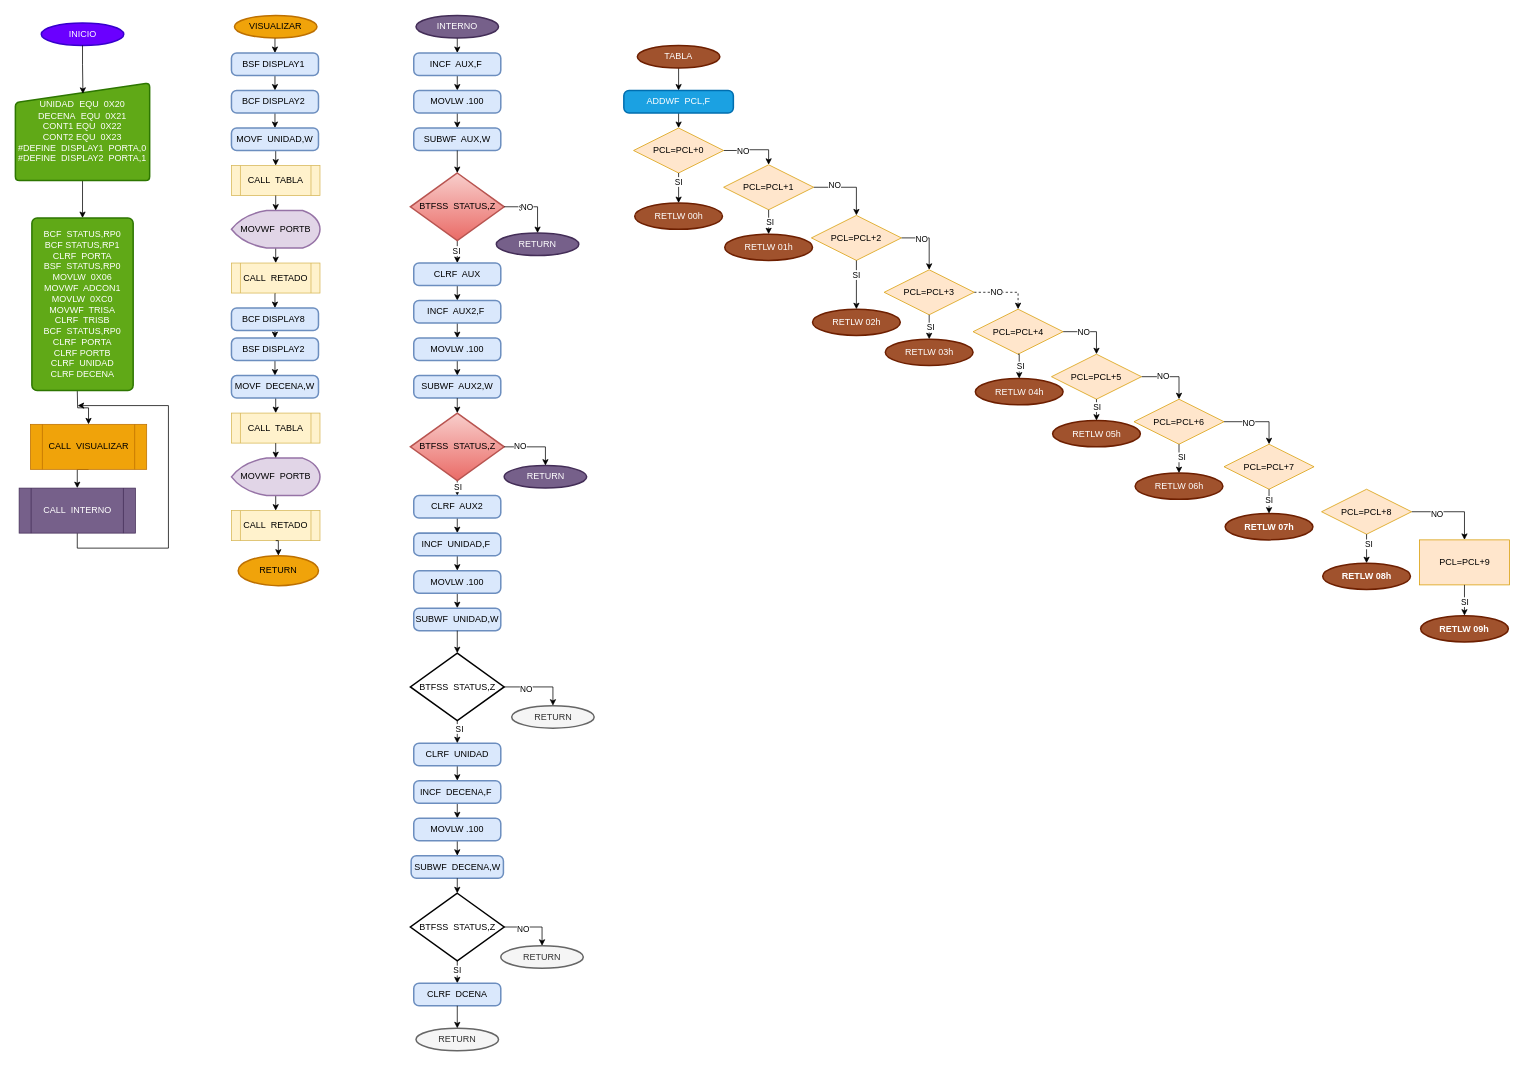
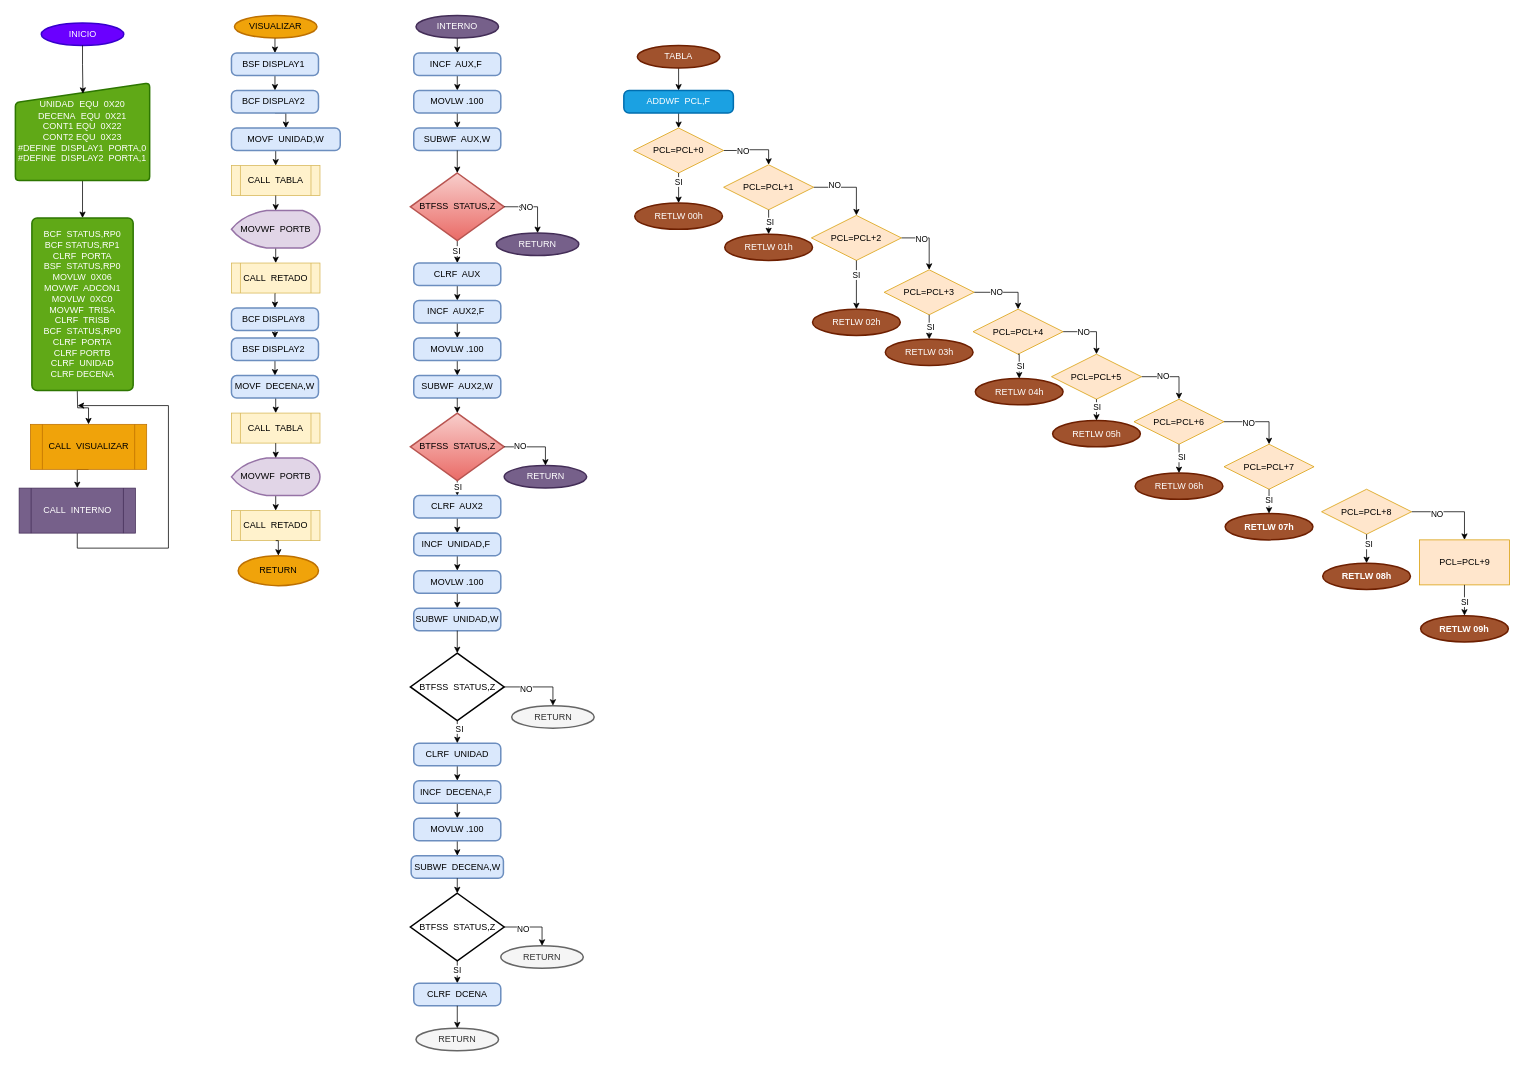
(275, 139) -> (286, 139)
(1016, 292) -> (1016, 292)
